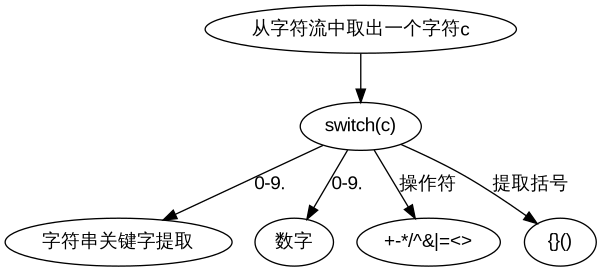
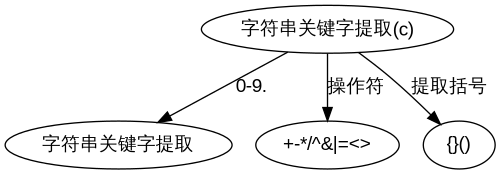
(361, 29) -> none
(361, 126) -> (328, 29)
(294, 242) -> none
